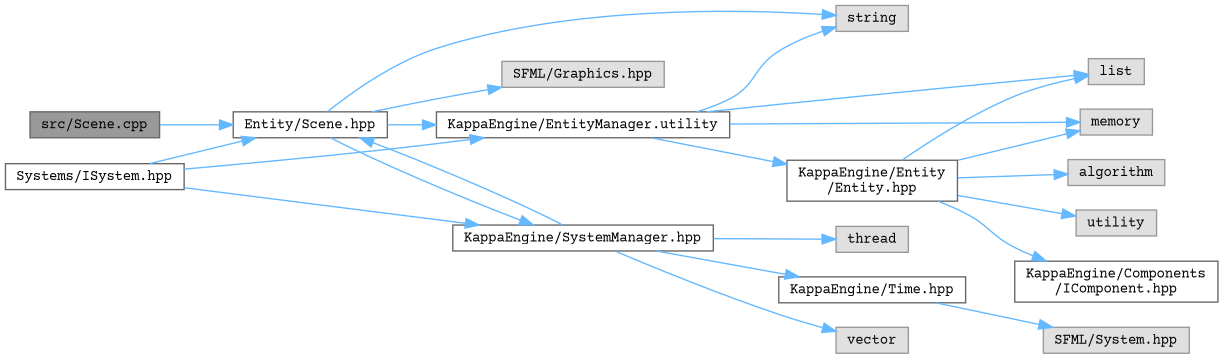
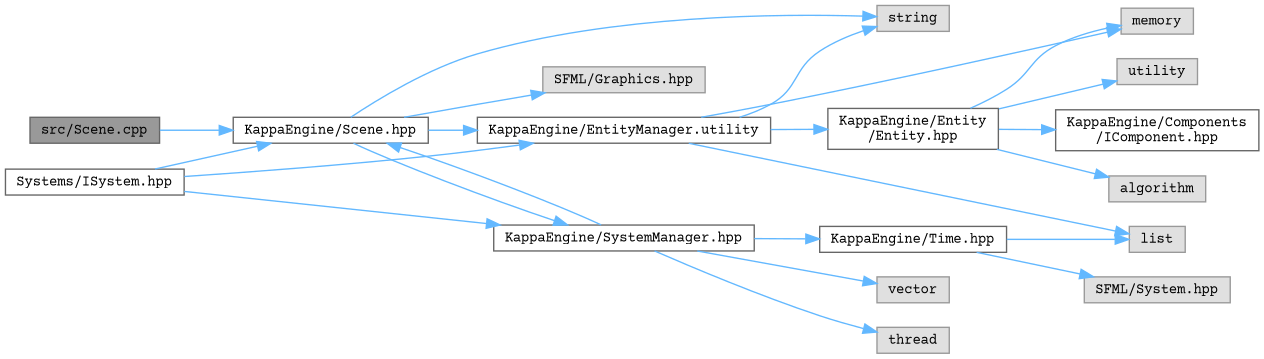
(984, 110) -> (1061, 239)
(310, 125) -> (331, 130)
